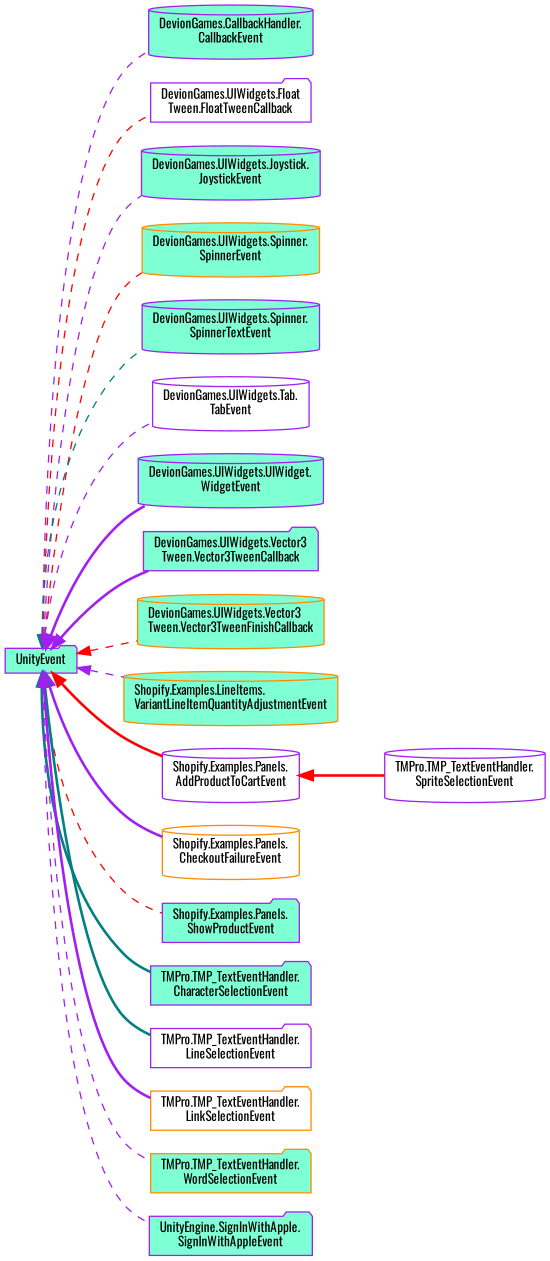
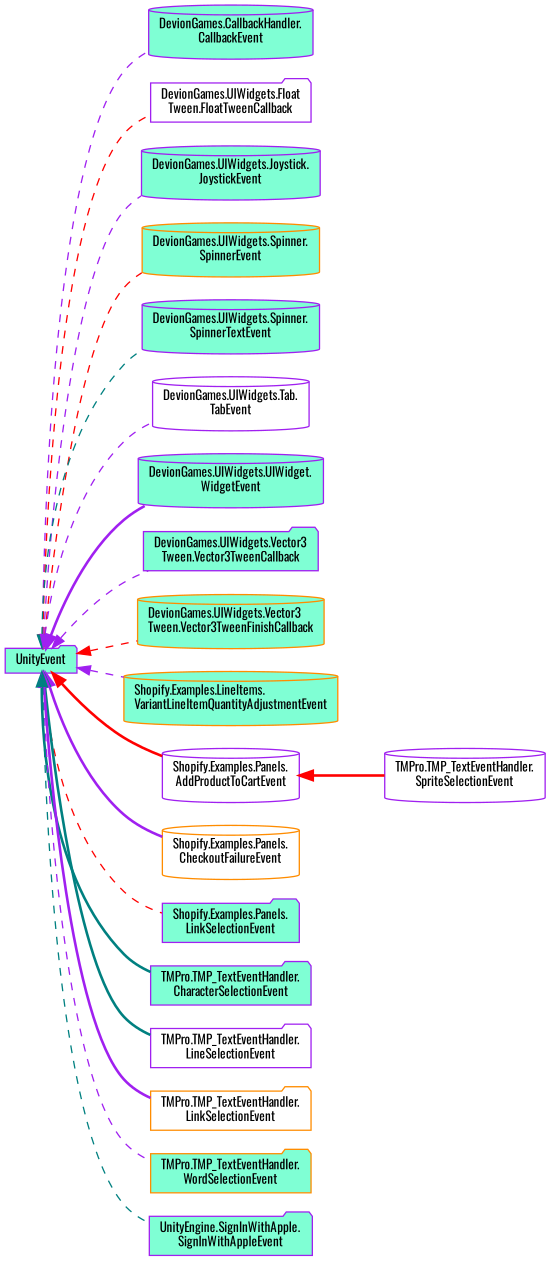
(101, 599) -> (101, 599)
(231, 923) -> (231, 923)
(60, 966) -> (60, 966)
